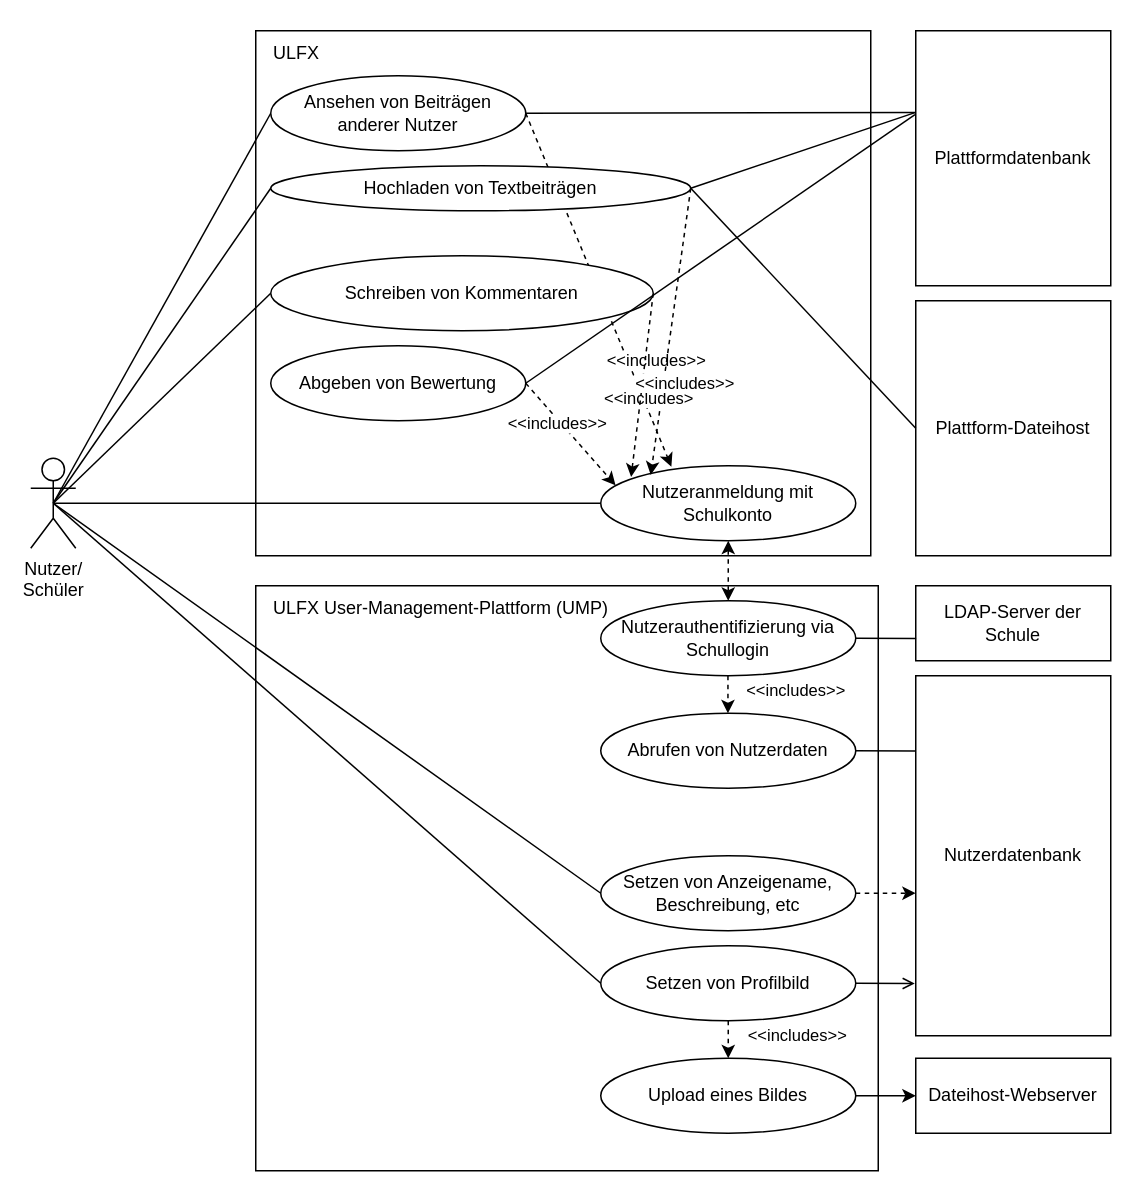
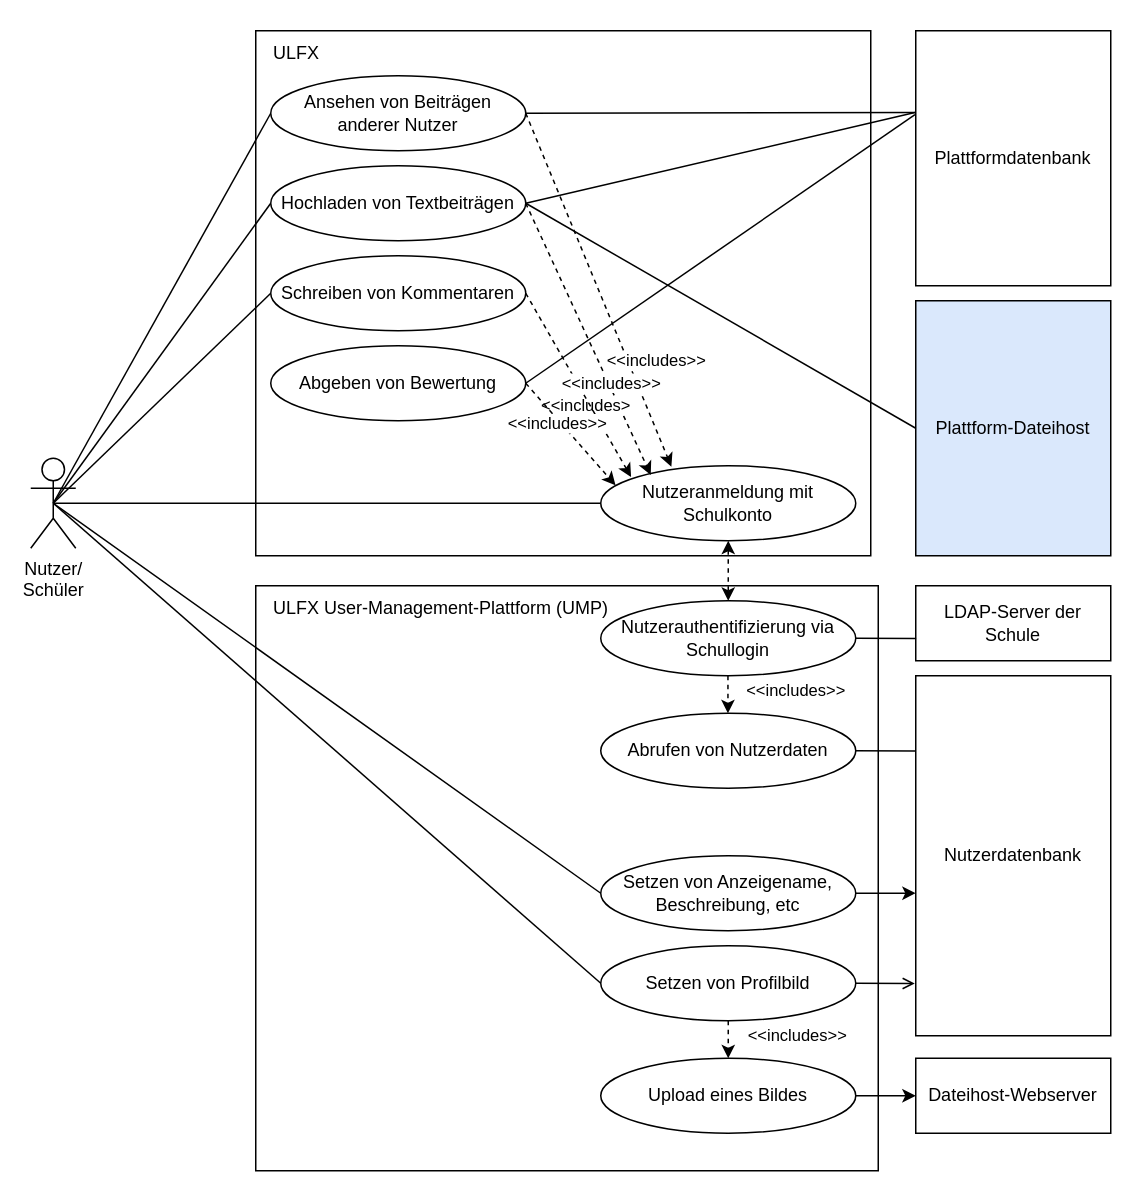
(481, 188) -> (398, 203)
(462, 293) -> (398, 293)
(1013, 428) -> (1013, 428)
(880, 893) -> (880, 893)
